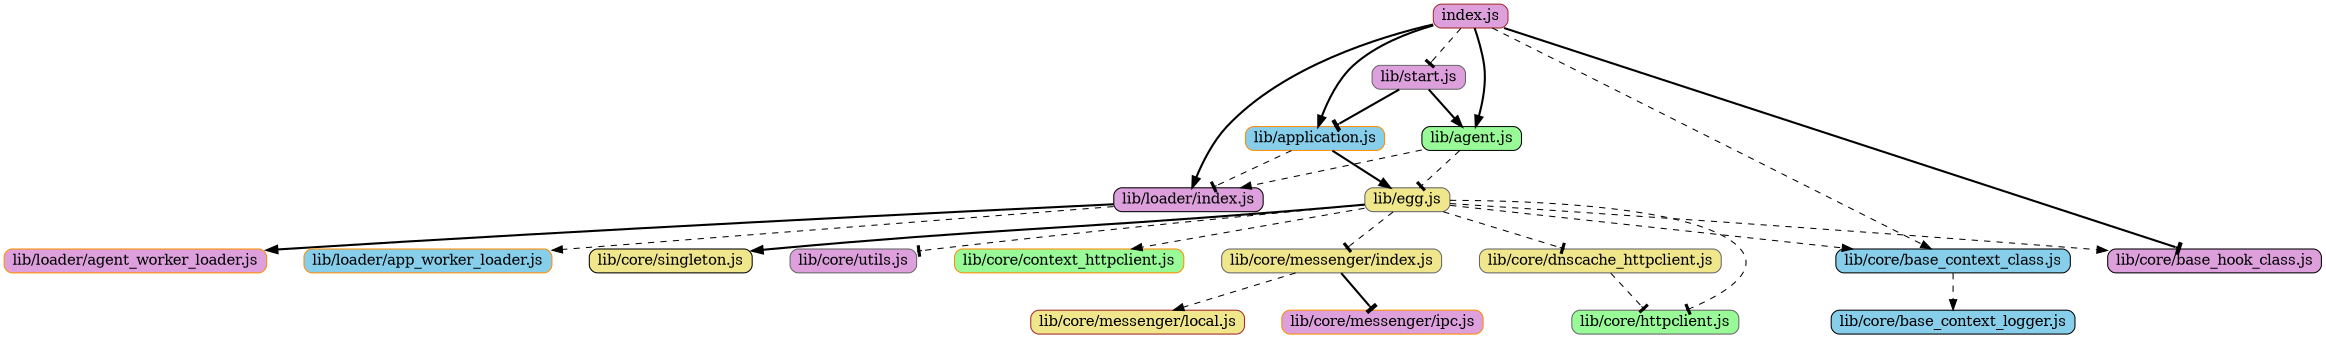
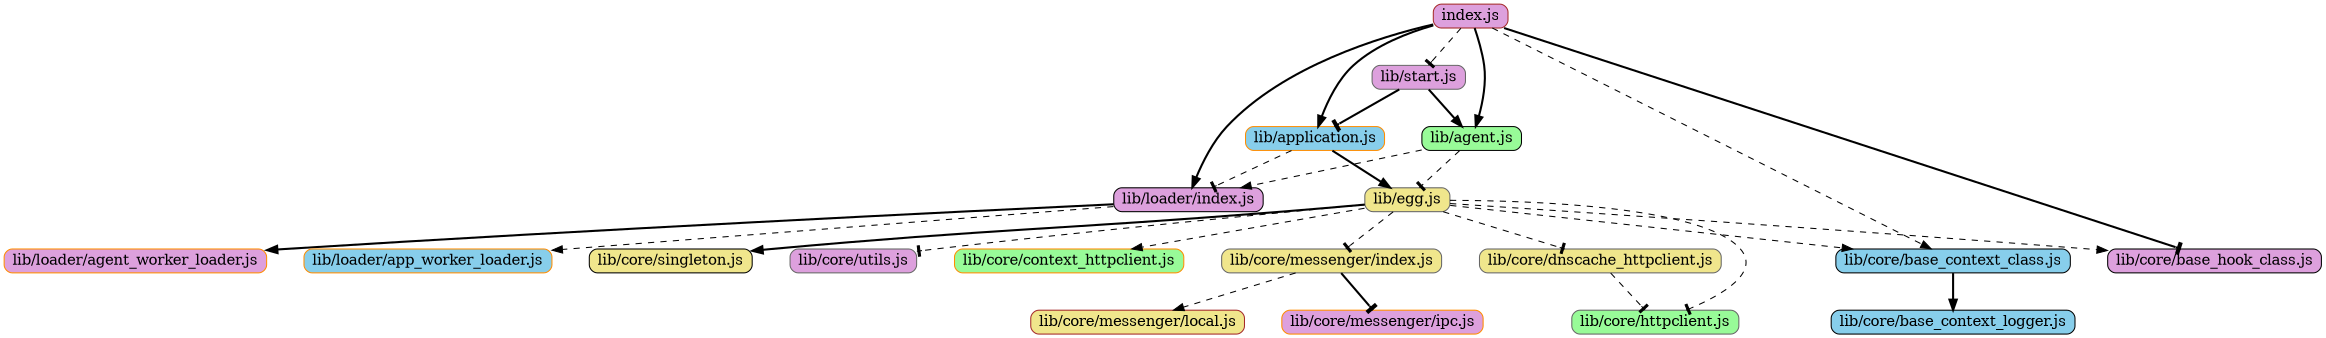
(1953, 286) -> (1953, 286)
